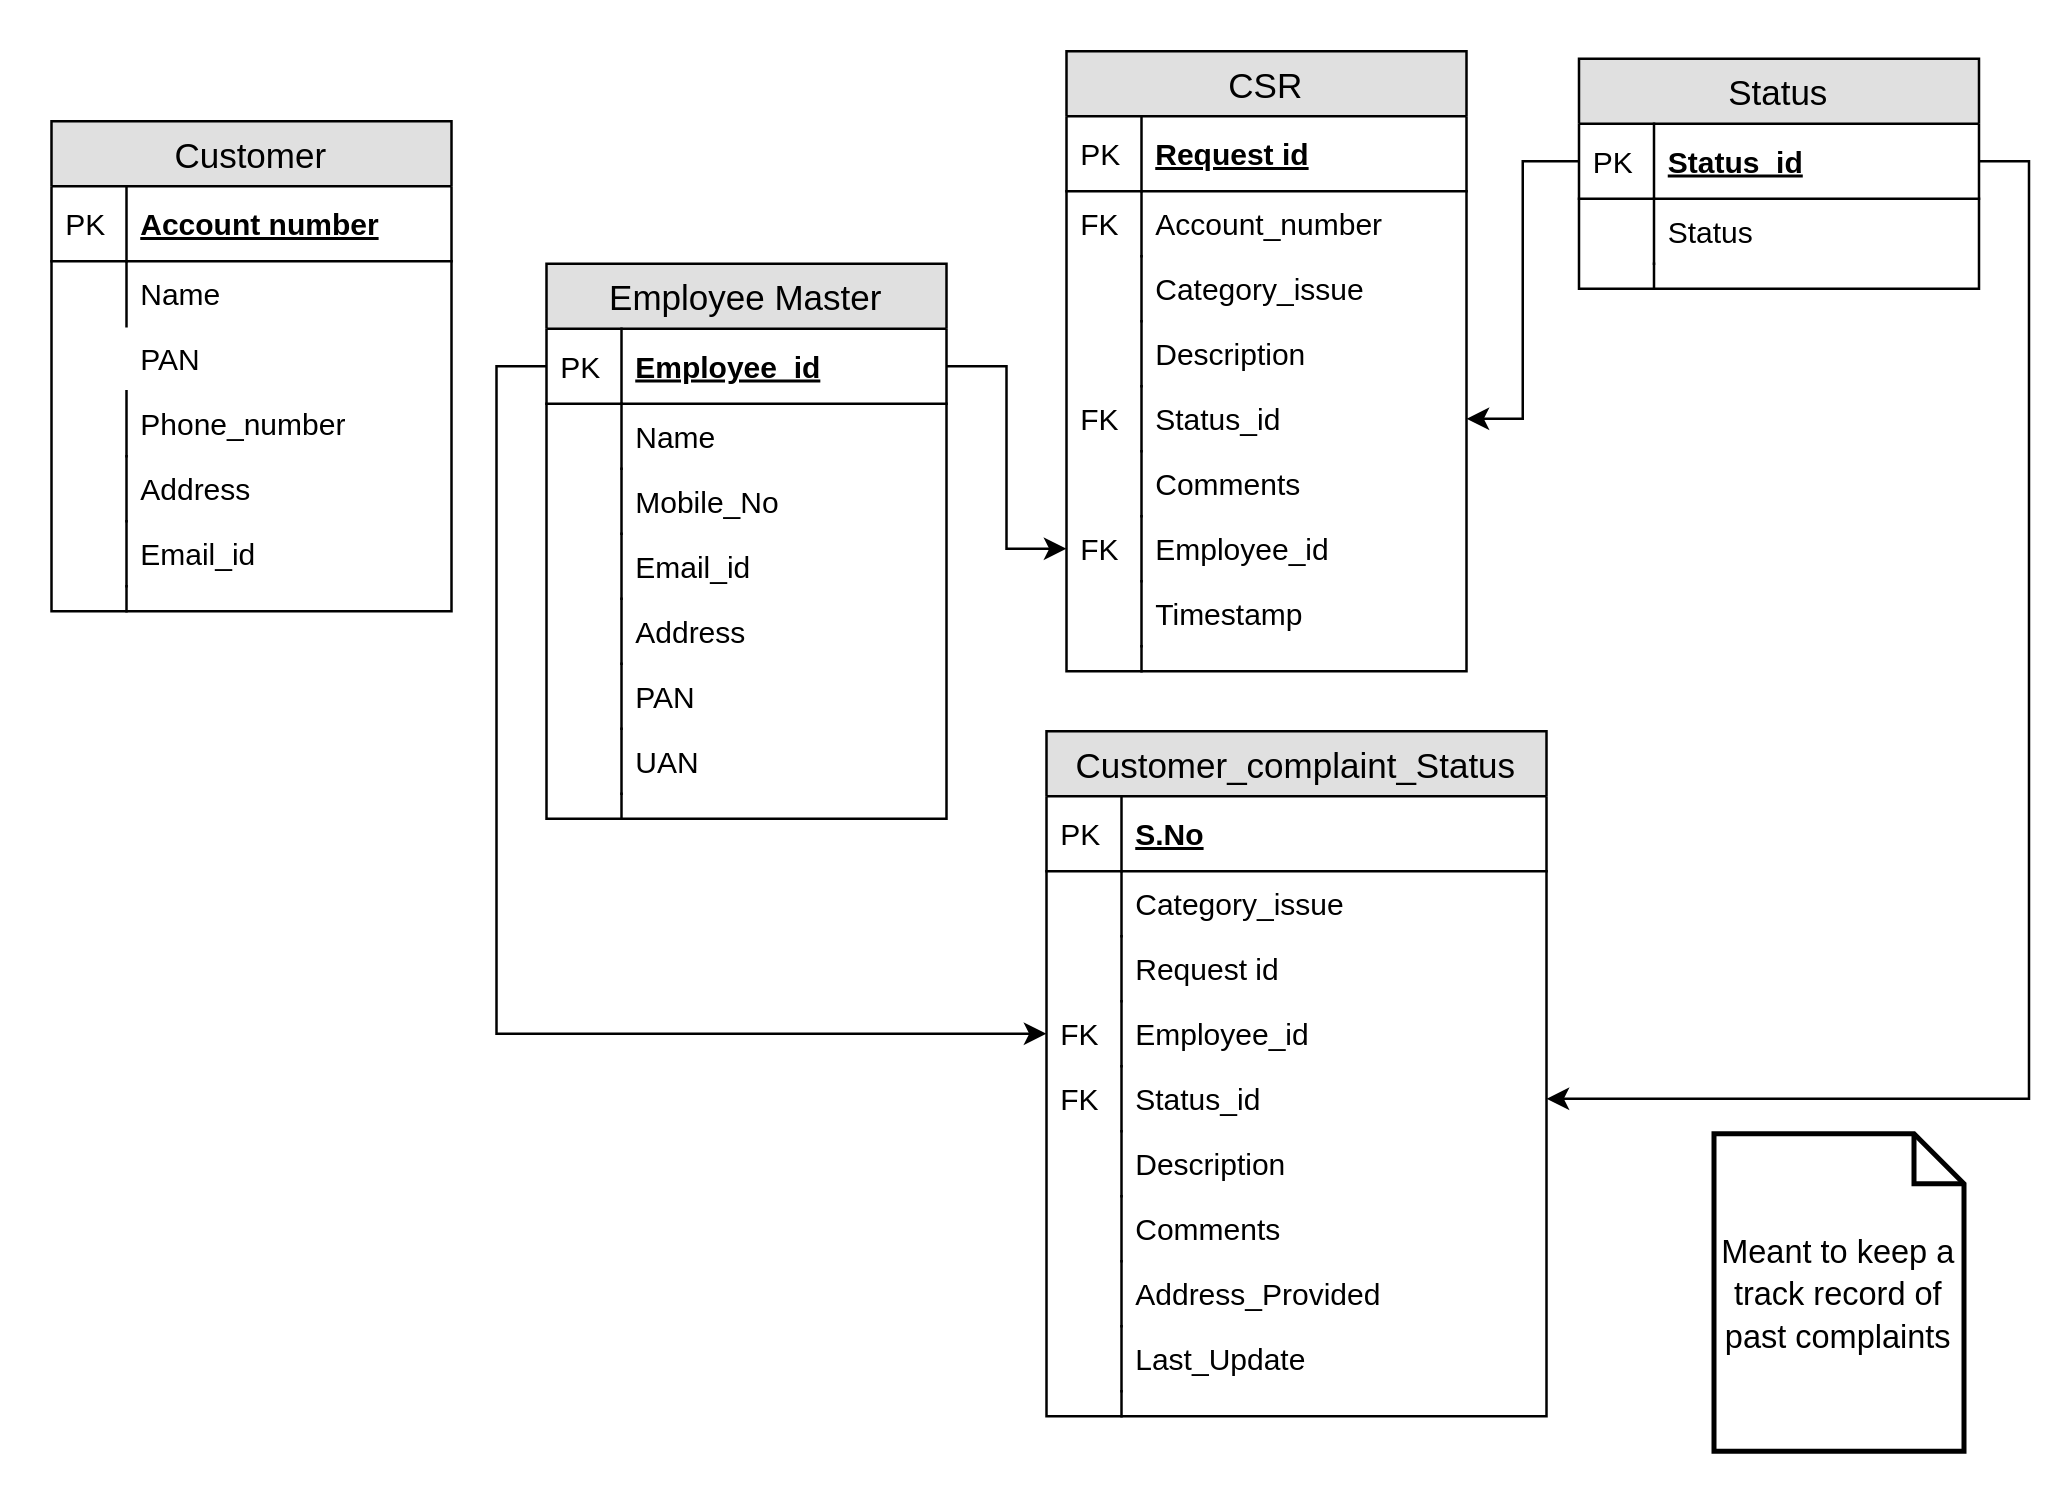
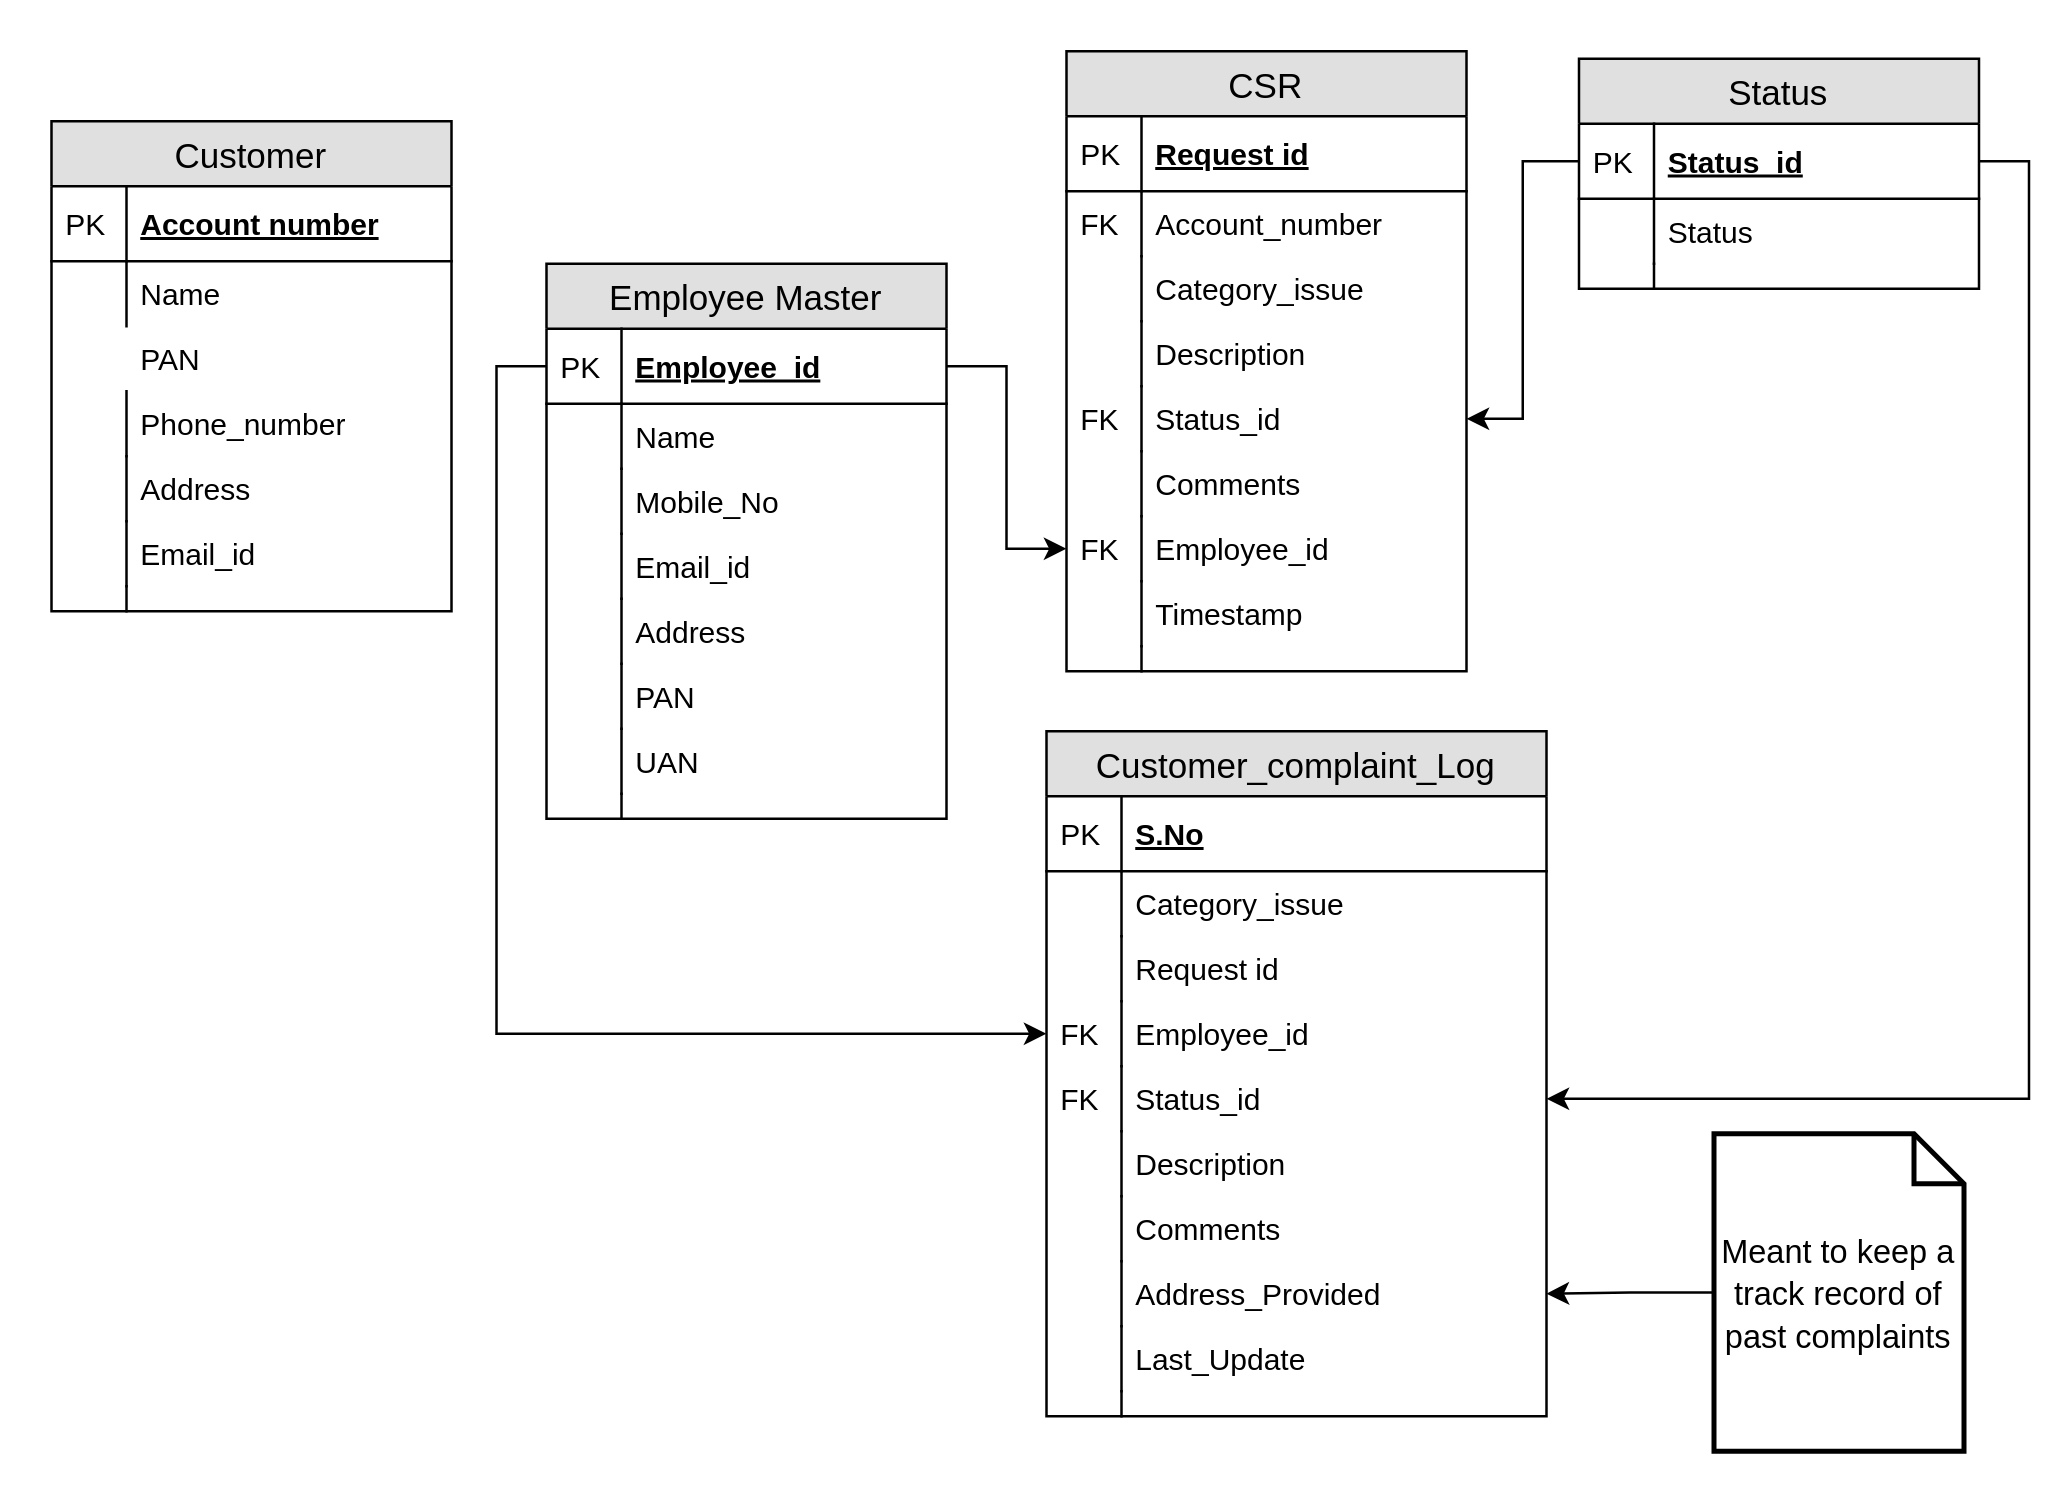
(1295, 766) -> (1295, 766)
none -> (1637, 1293)
